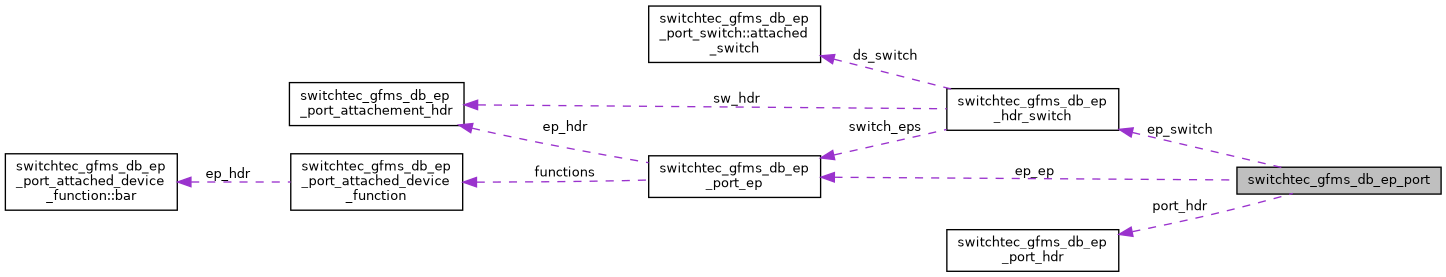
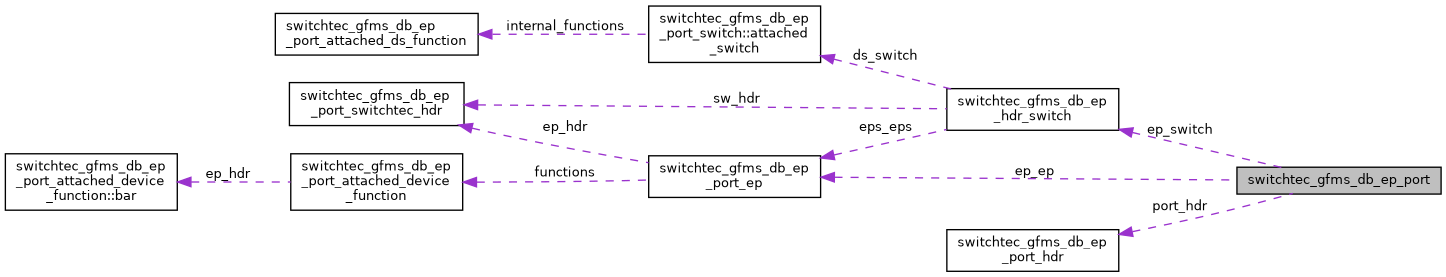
none -> (377, 34)
(377, 104) -> (377, 104)
(884, 128) -> (884, 128)
